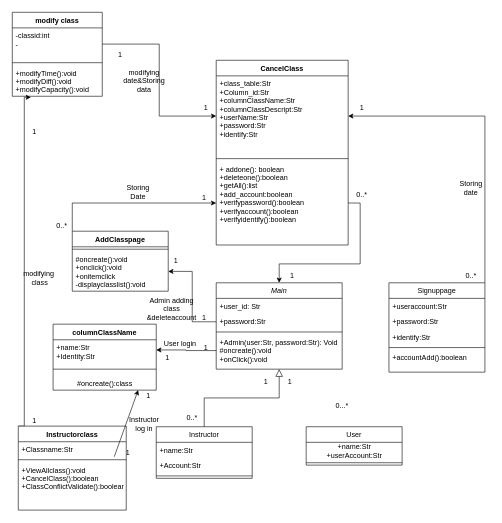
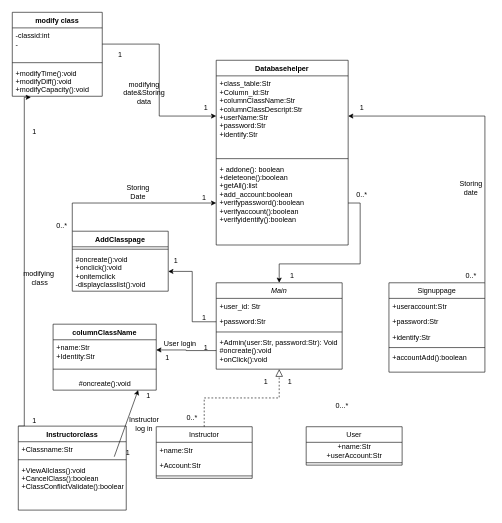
(282, 68) -> (282, 68)
(144, 81) -> (144, 93)
(172, 309) -> none
(105, 384) -> (105, 384)
(238, 398) -> (238, 398)
